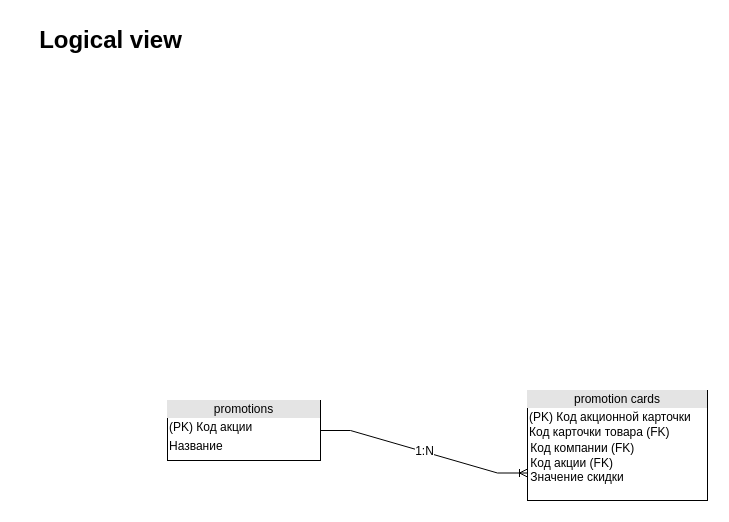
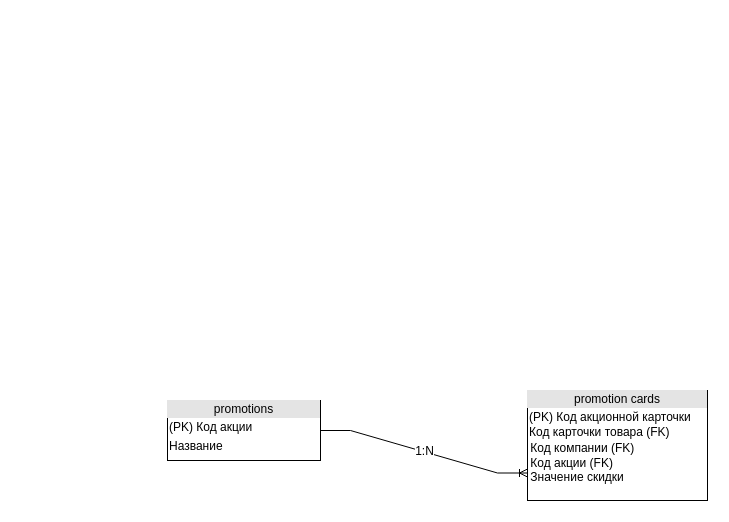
(111, 41) -> none
